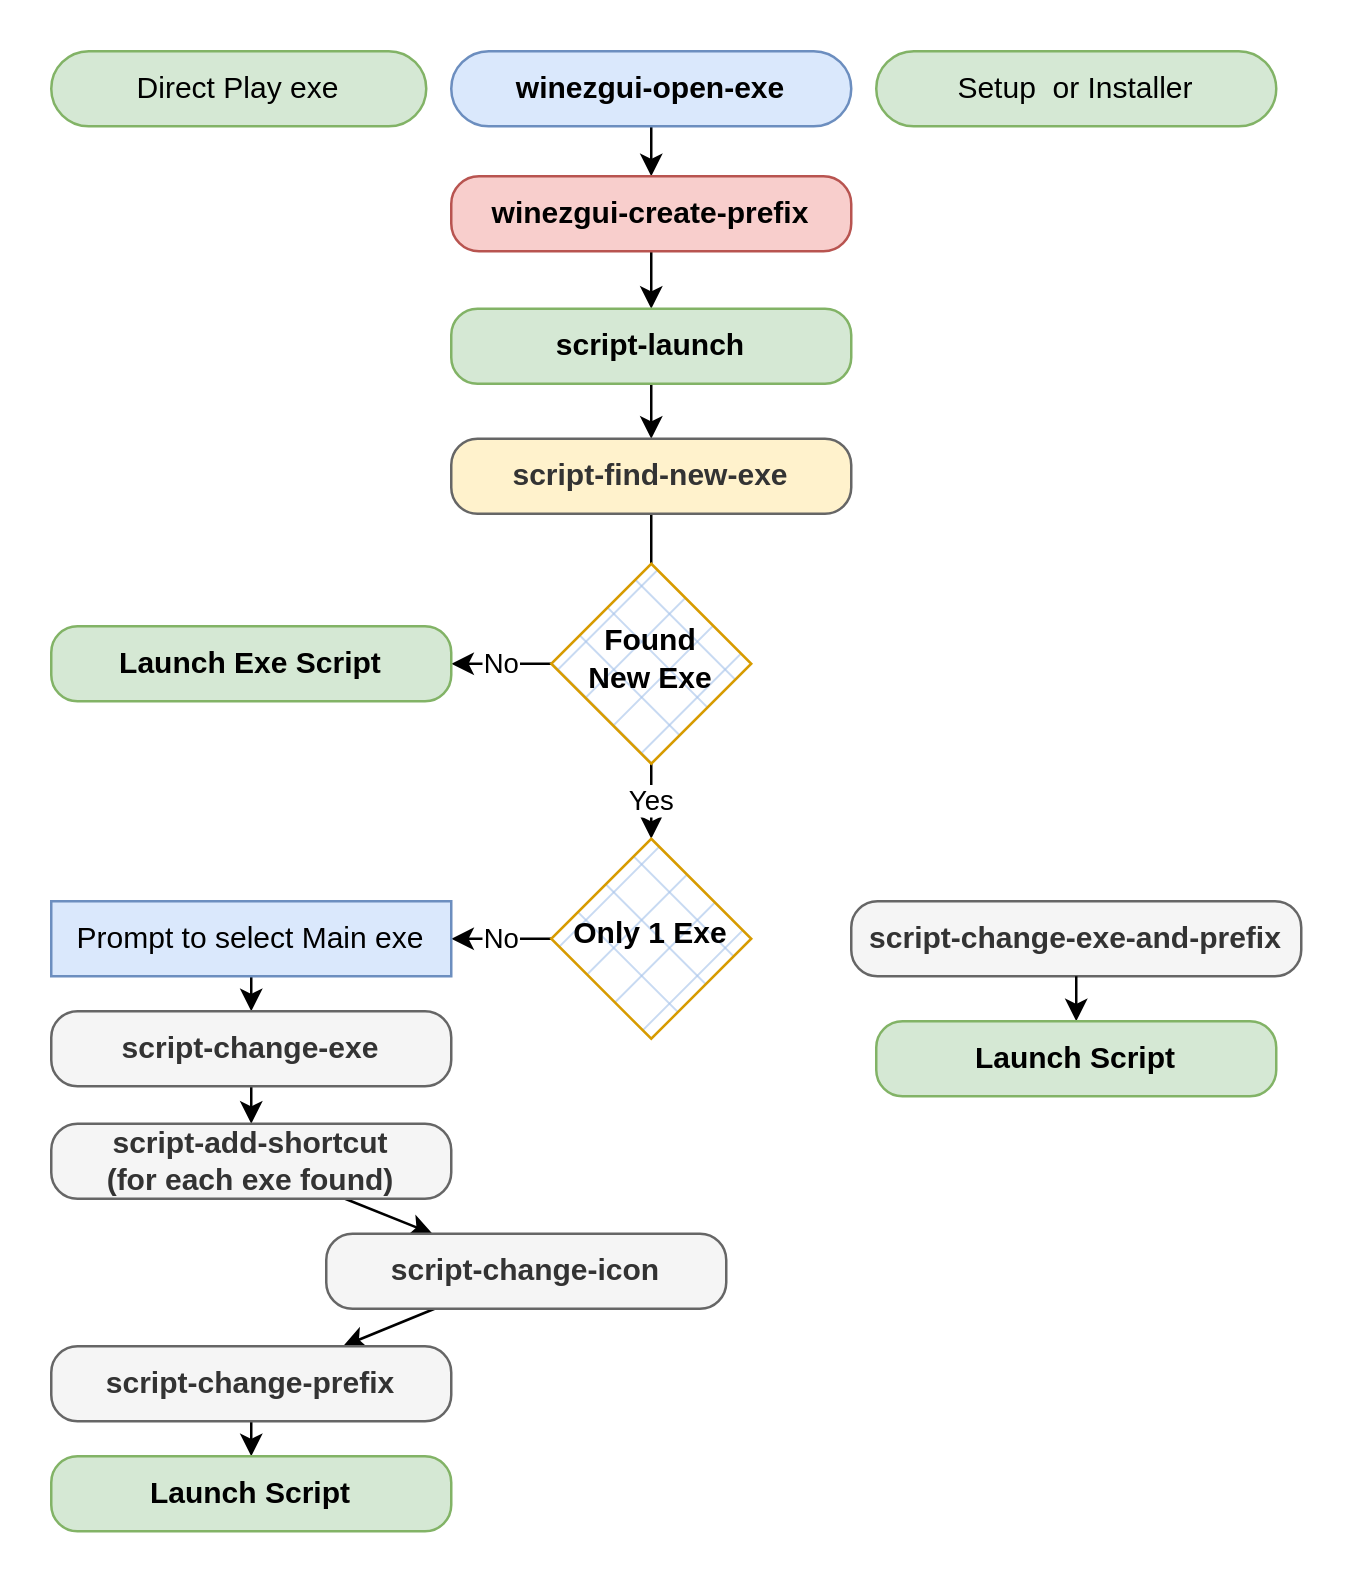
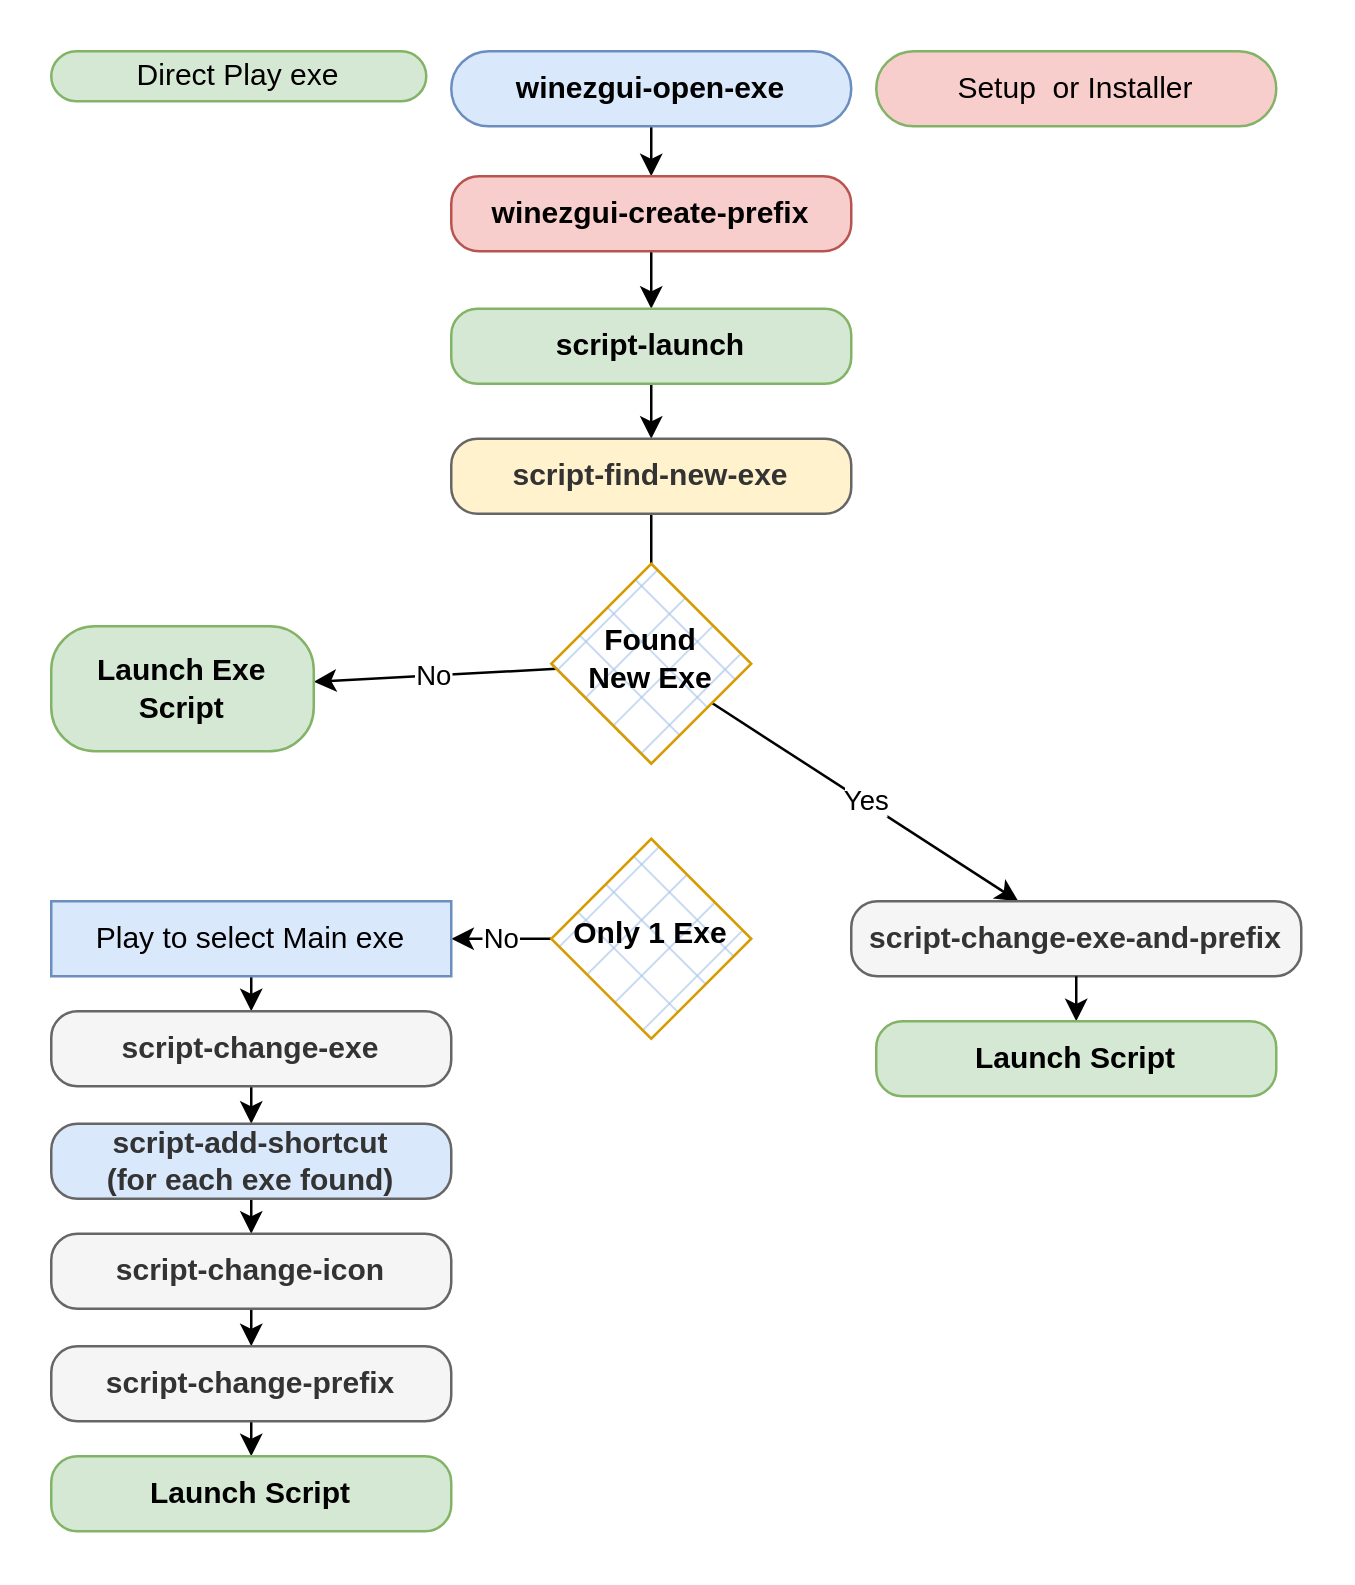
(239, 89) -> (239, 76)
(1076, 89) -> (1076, 89)
(251, 664) -> (183, 689)
(651, 793) -> (858, 798)
(251, 939) -> (251, 939)
(251, 1161) -> (251, 1161)
(526, 1271) -> (251, 1271)
